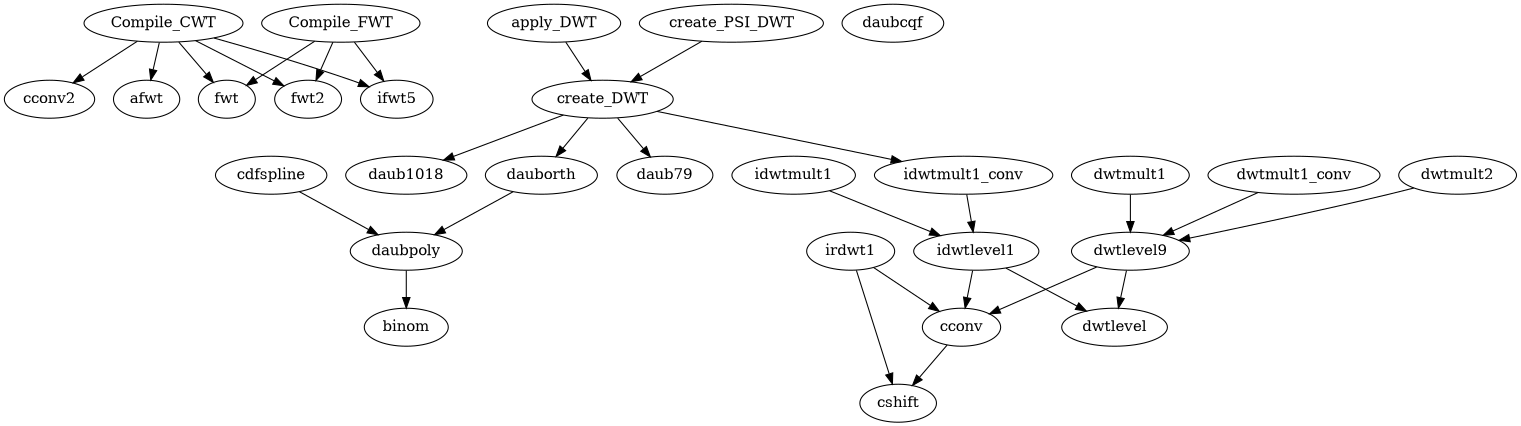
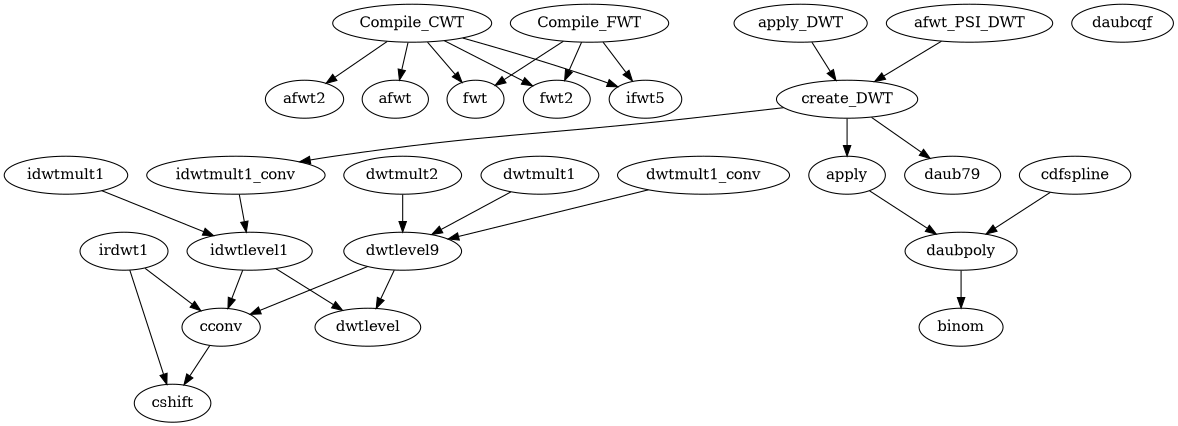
(731, 23) -> (970, 23)
(50, 99) -> (305, 99)
(406, 175) -> none
(541, 175) -> (847, 175)
